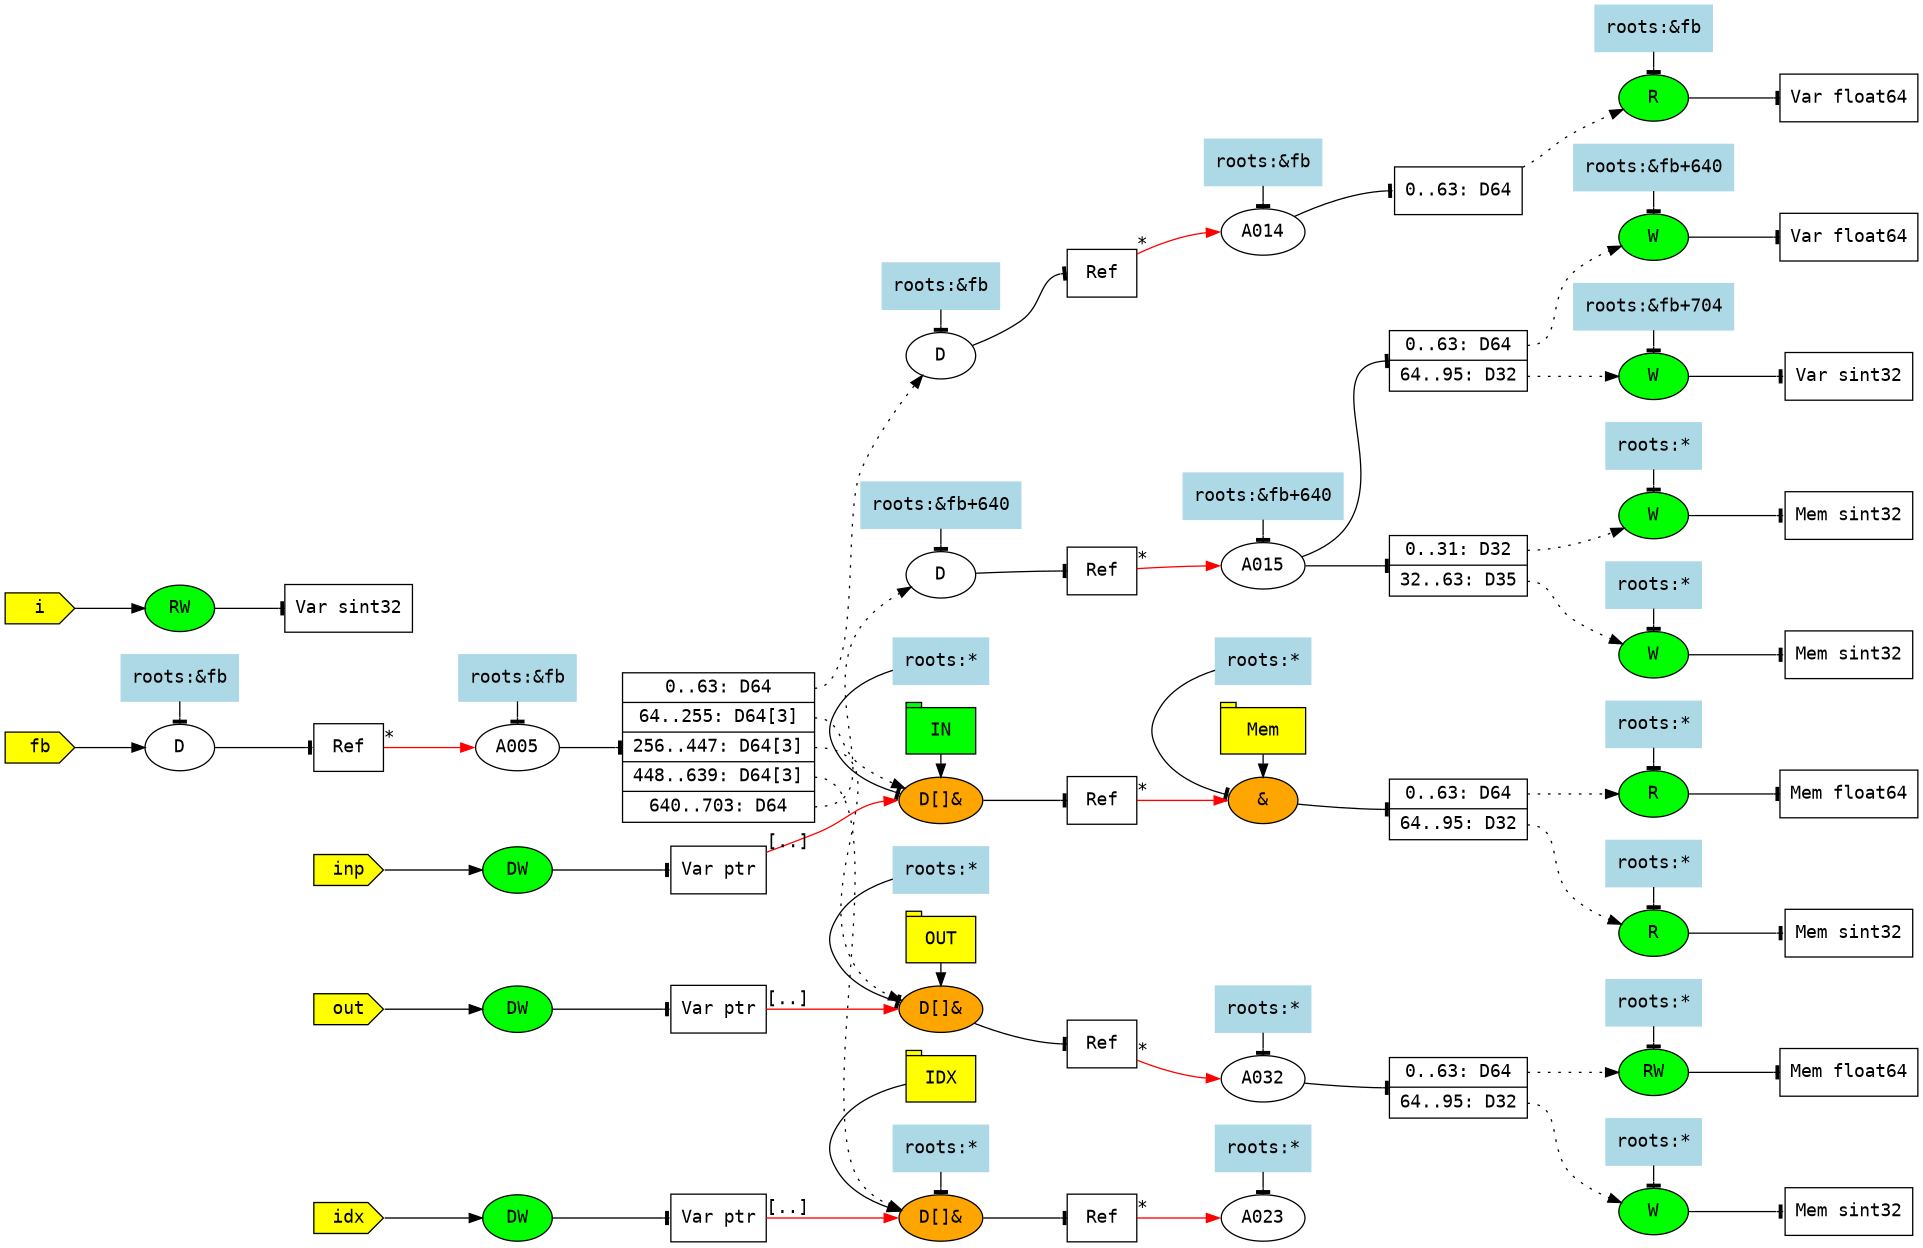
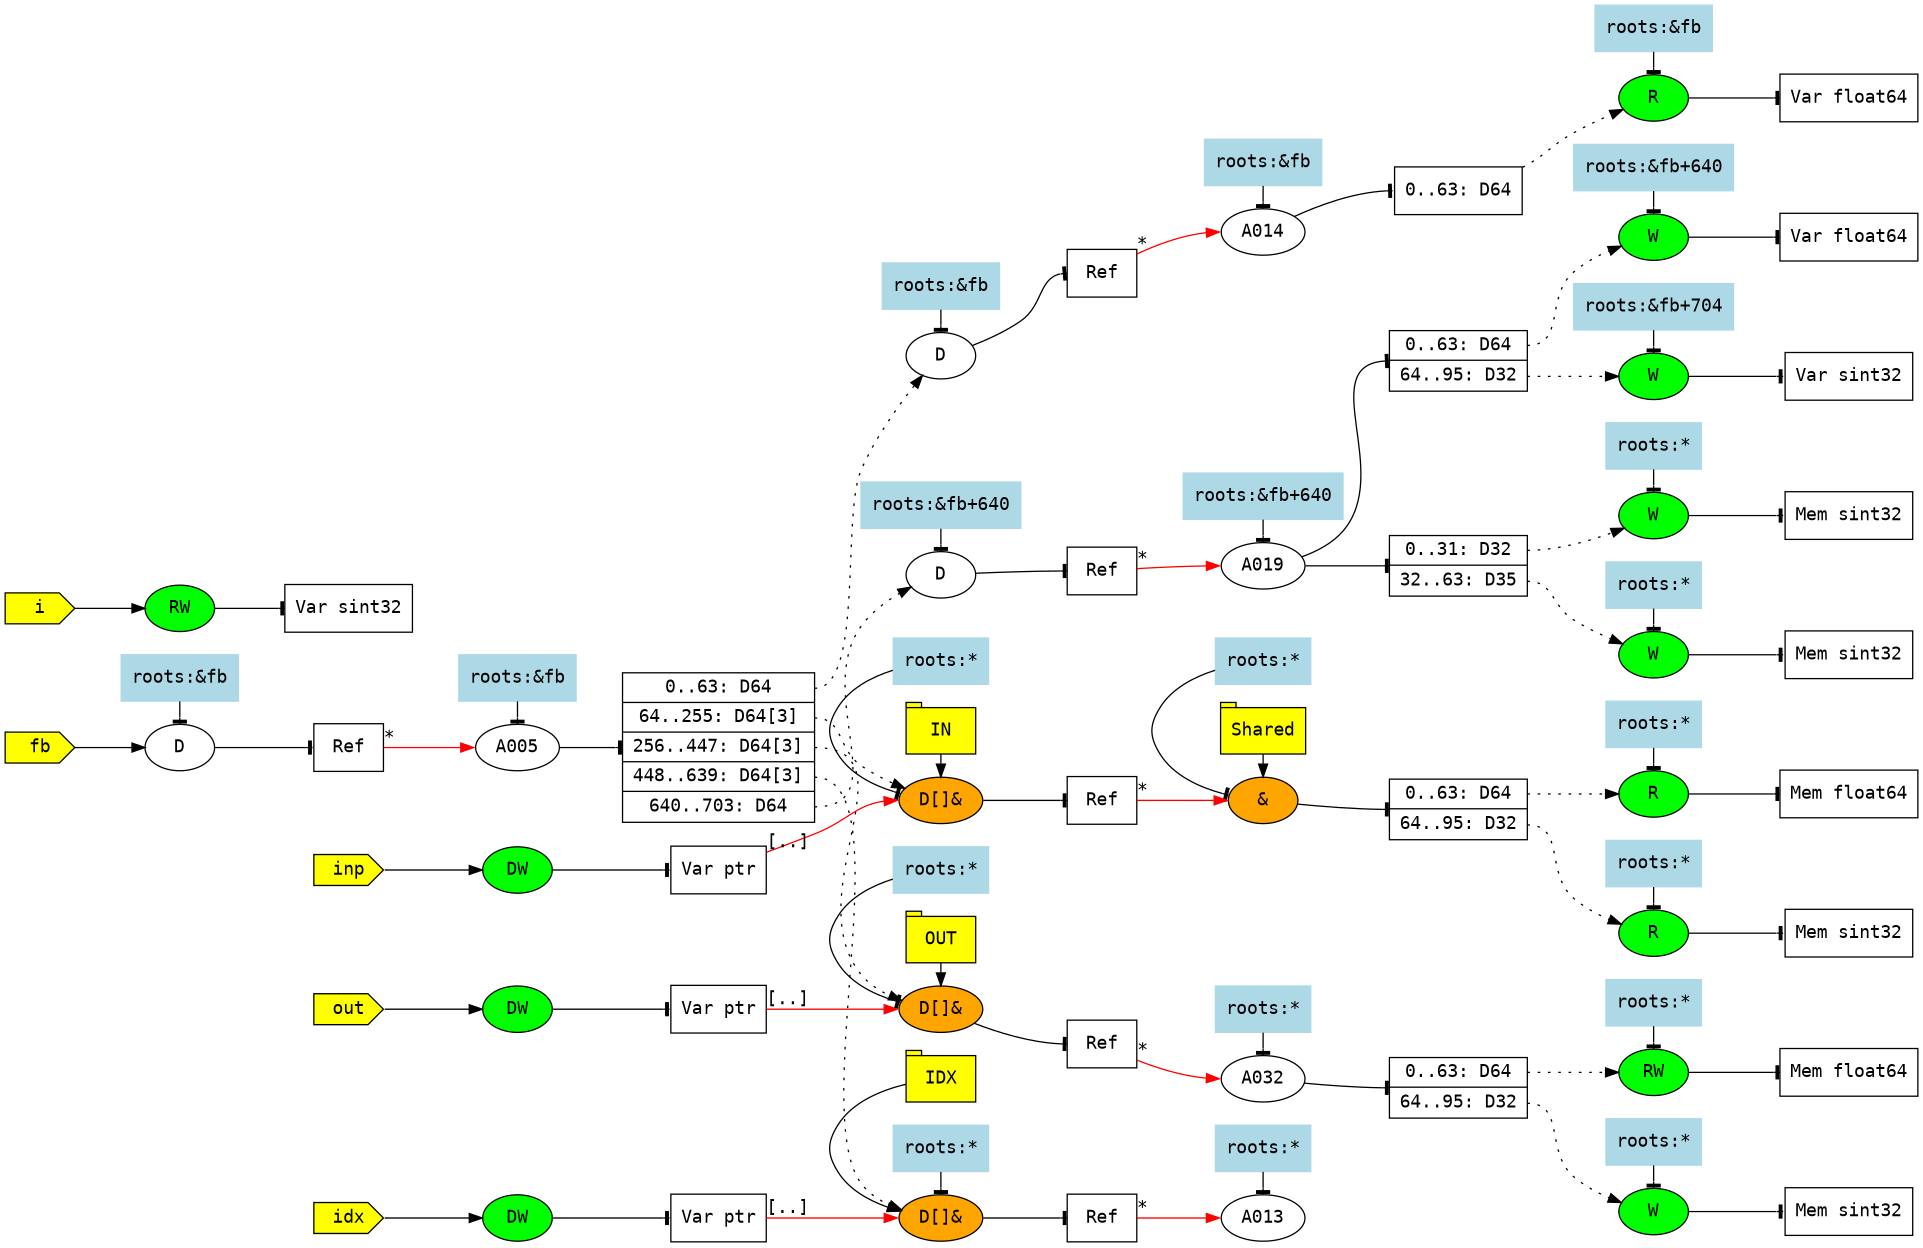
(1263, 566) -> (1263, 566)
(941, 731) -> (941, 731)
(1263, 731) -> (1263, 731)
(1263, 1218) -> (1263, 1218)
